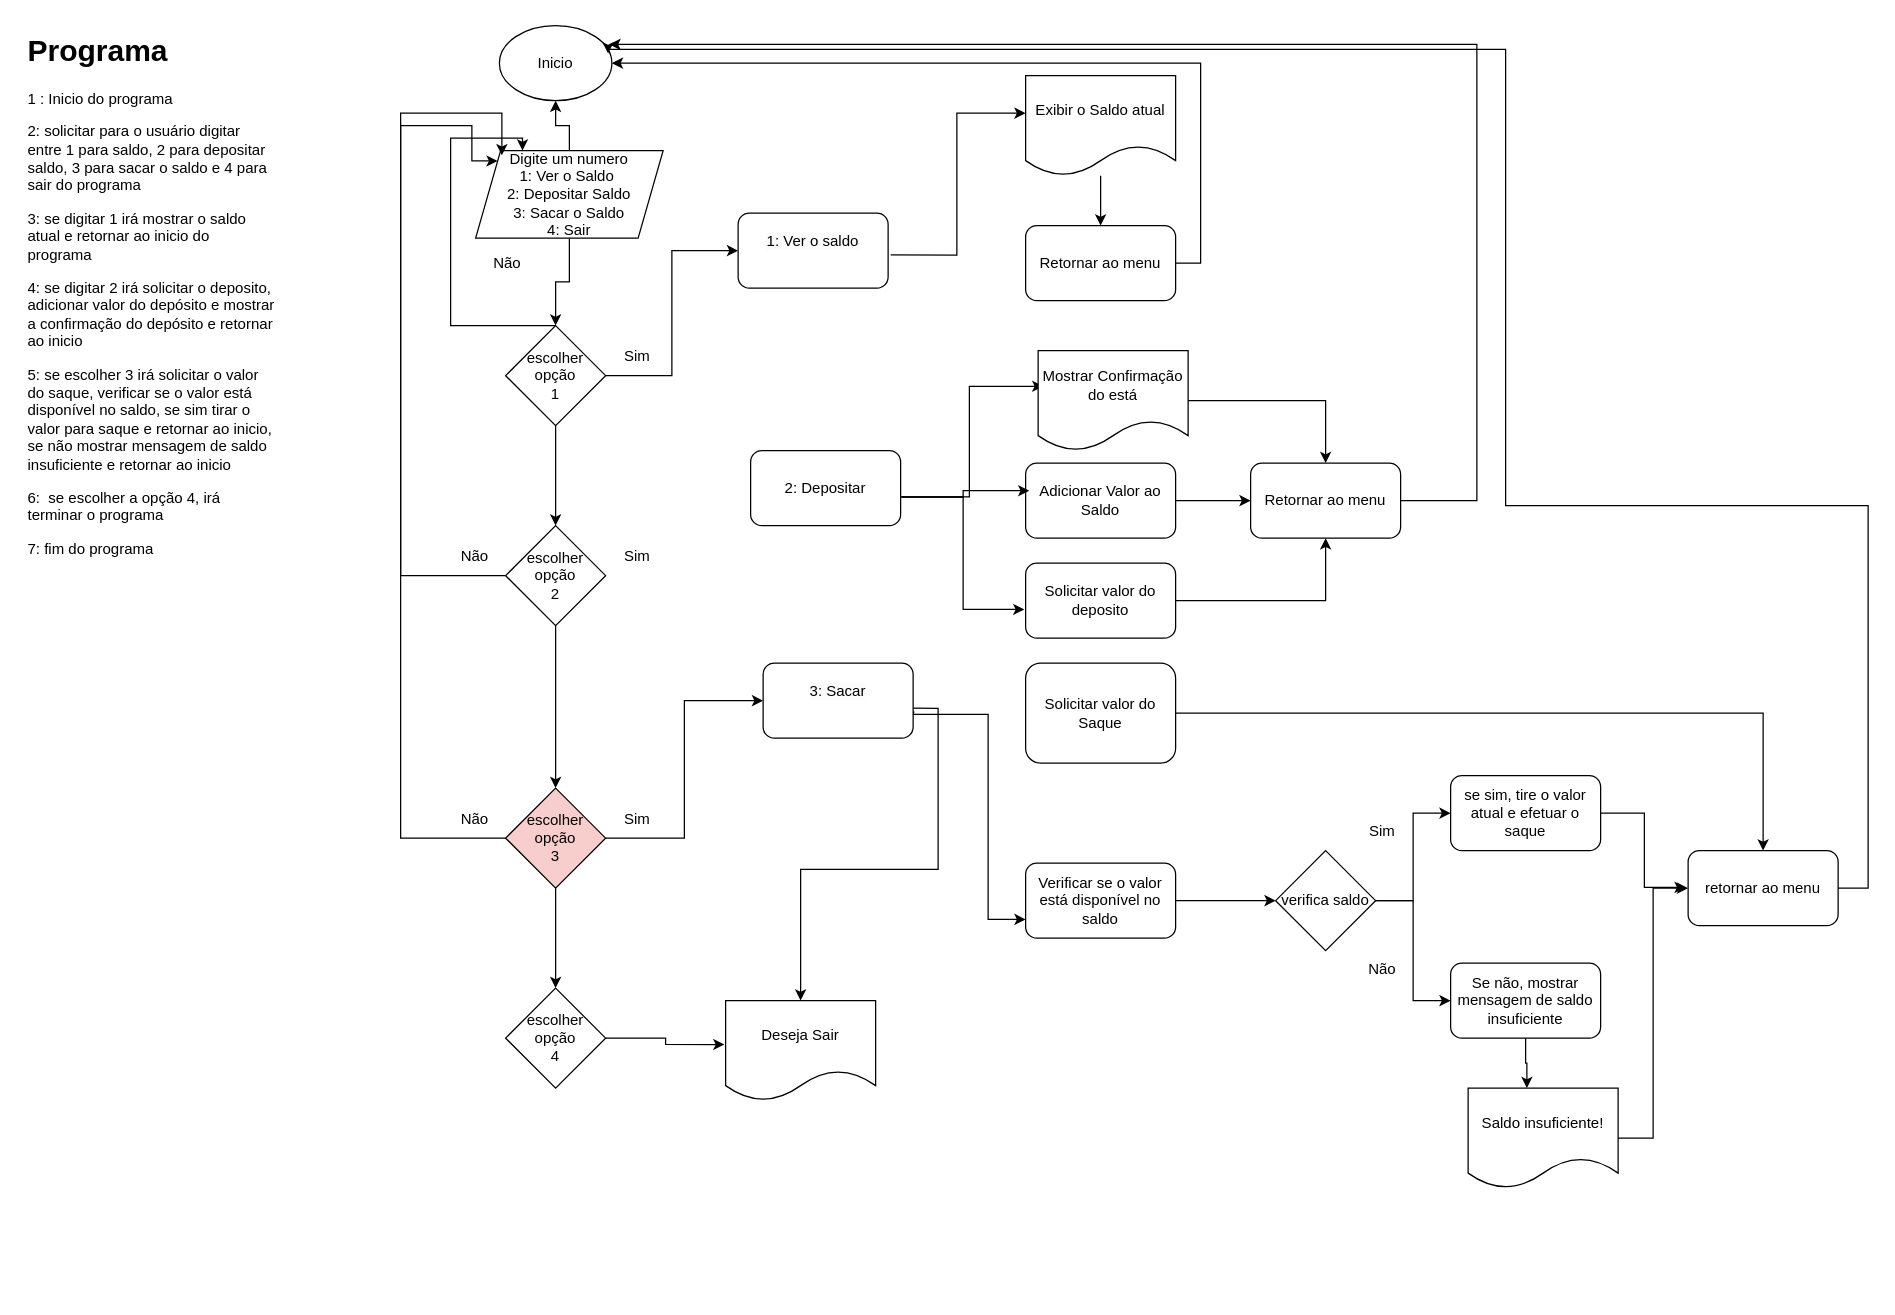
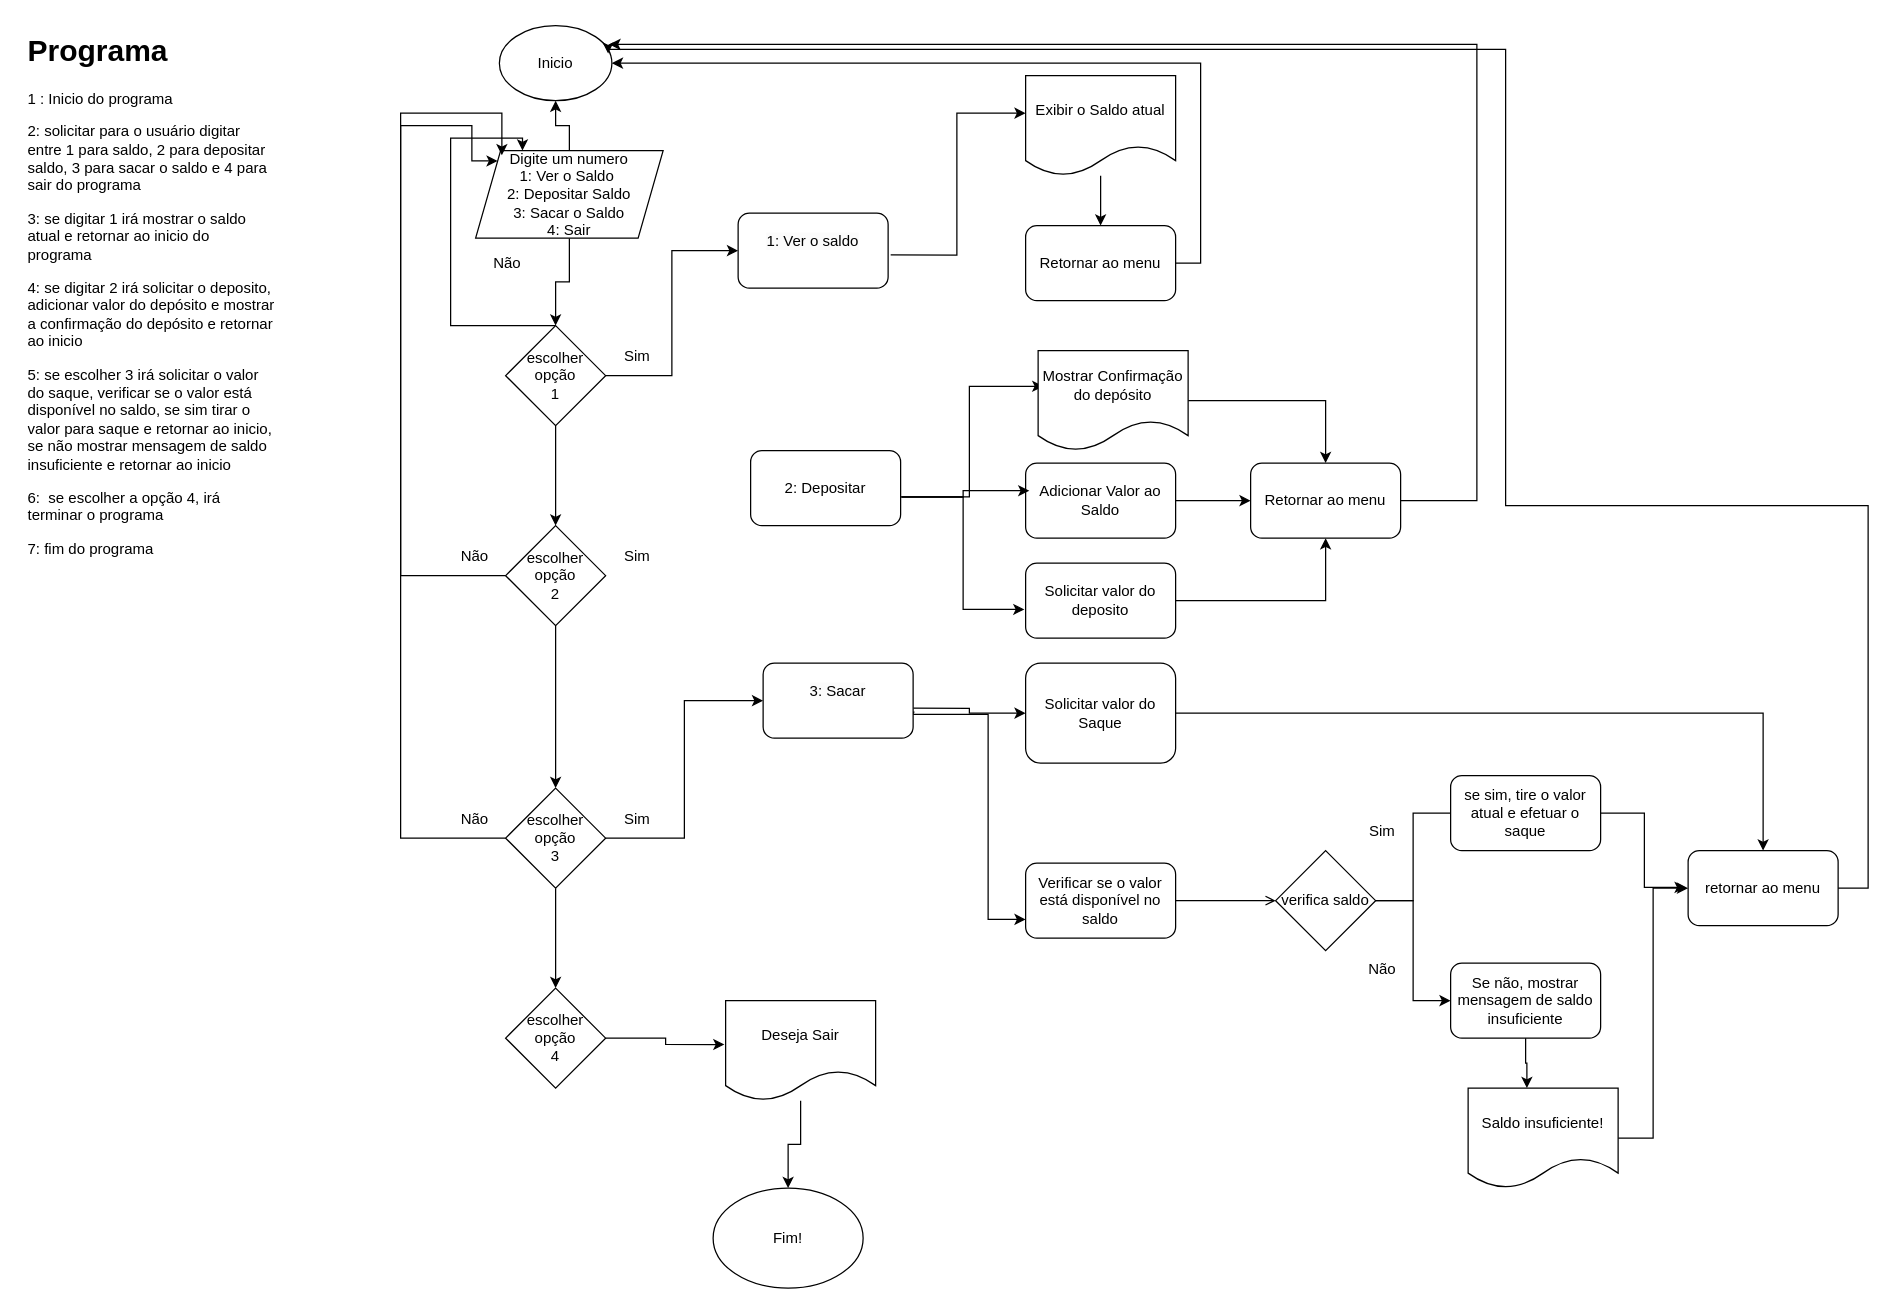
(1113, 386) -> (1113, 386)
(1441, 813) -> (1444, 813)
(556, 838) -> (556, 838)
(890, 869) -> (953, 708)
(1266, 901) -> (1268, 901)
none -> (799, 1144)
none -> (788, 1238)
